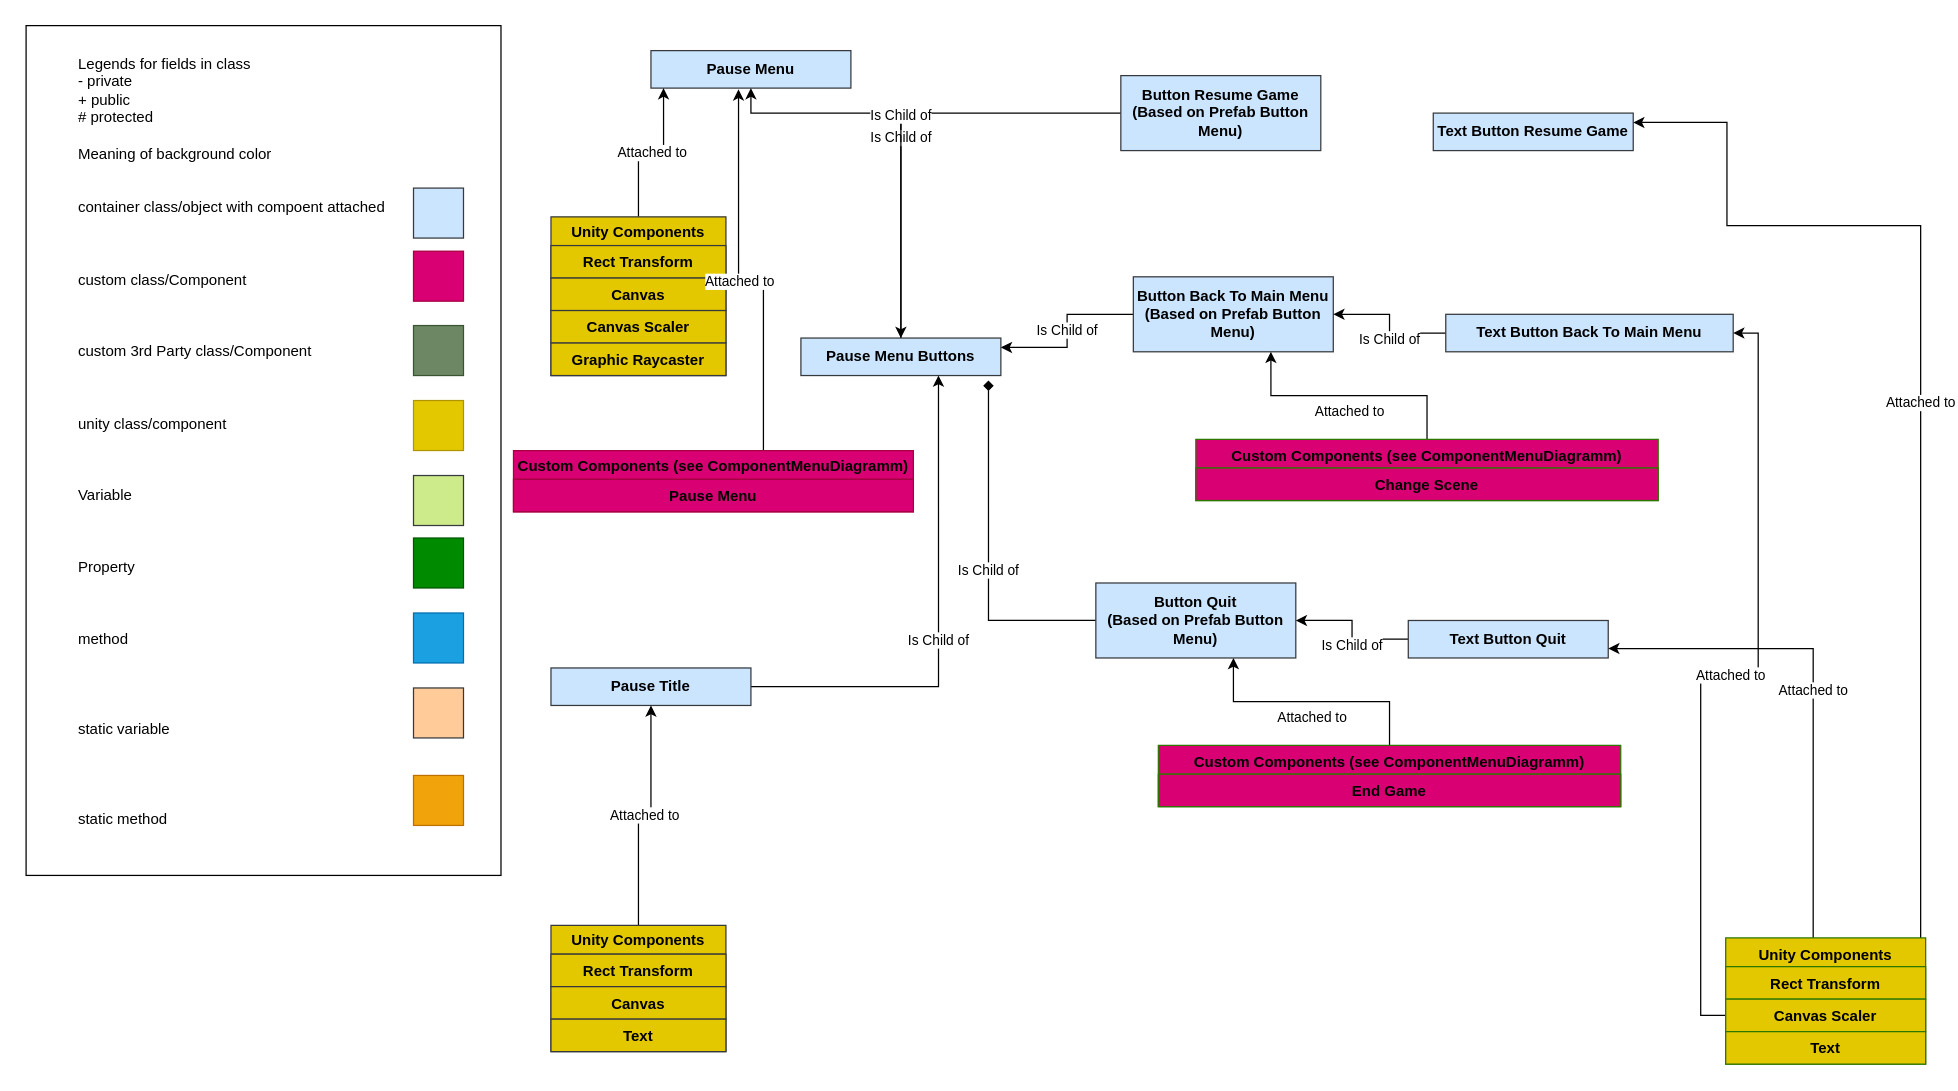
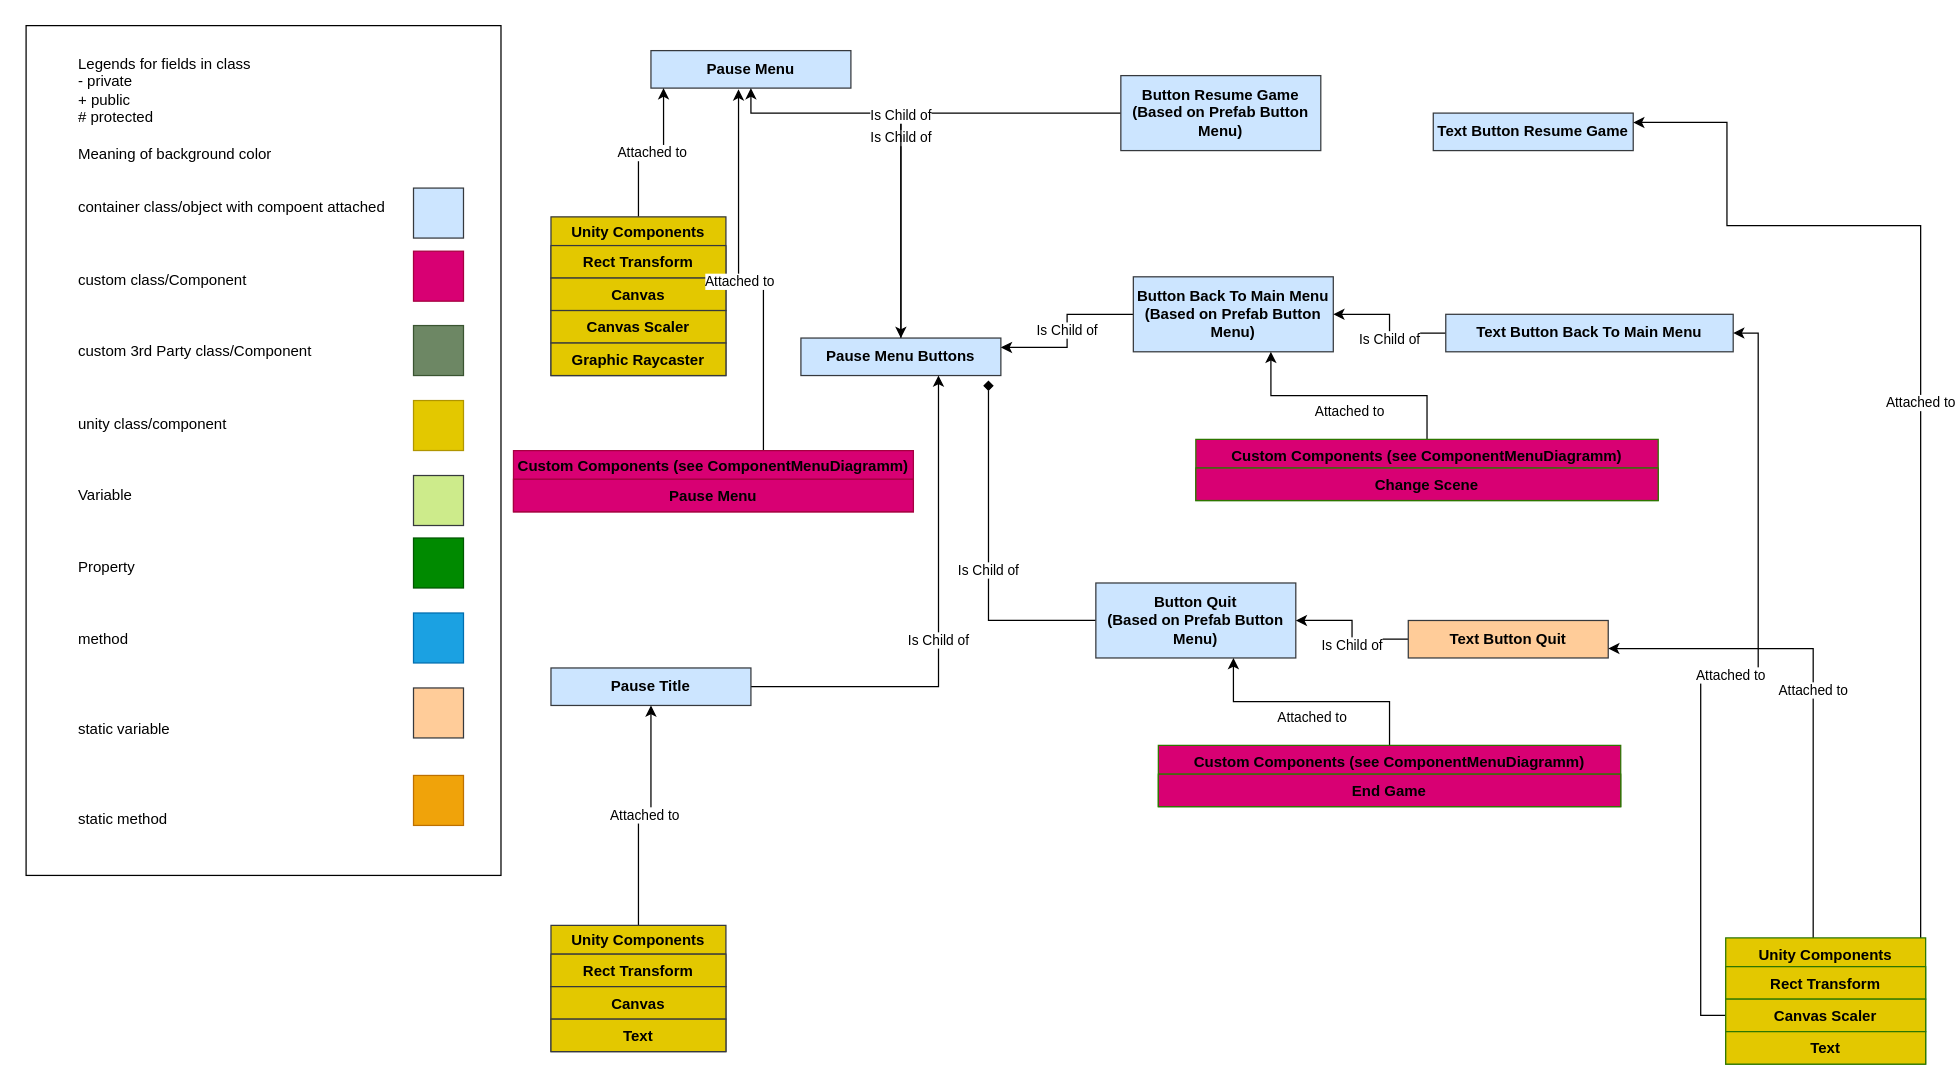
(1508, 639) -> (1508, 639)
